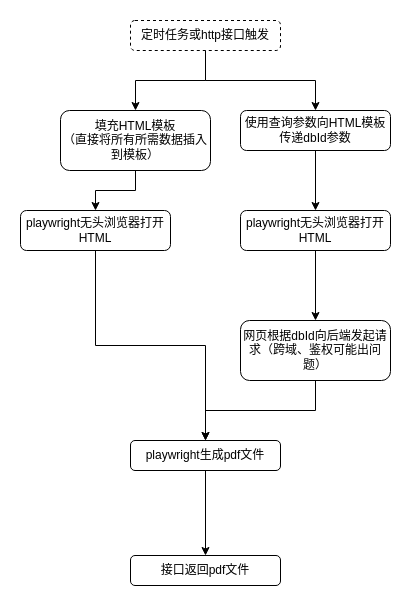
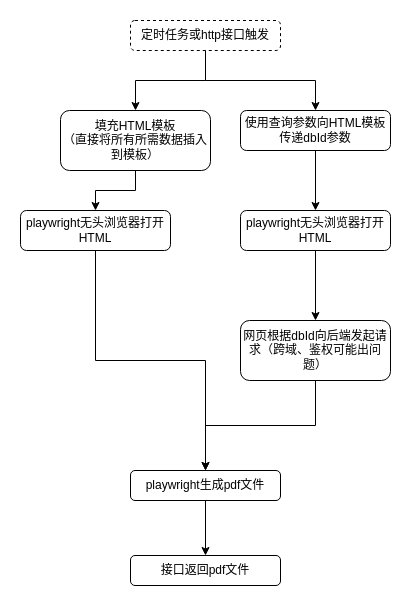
(206, 456) -> (206, 486)
